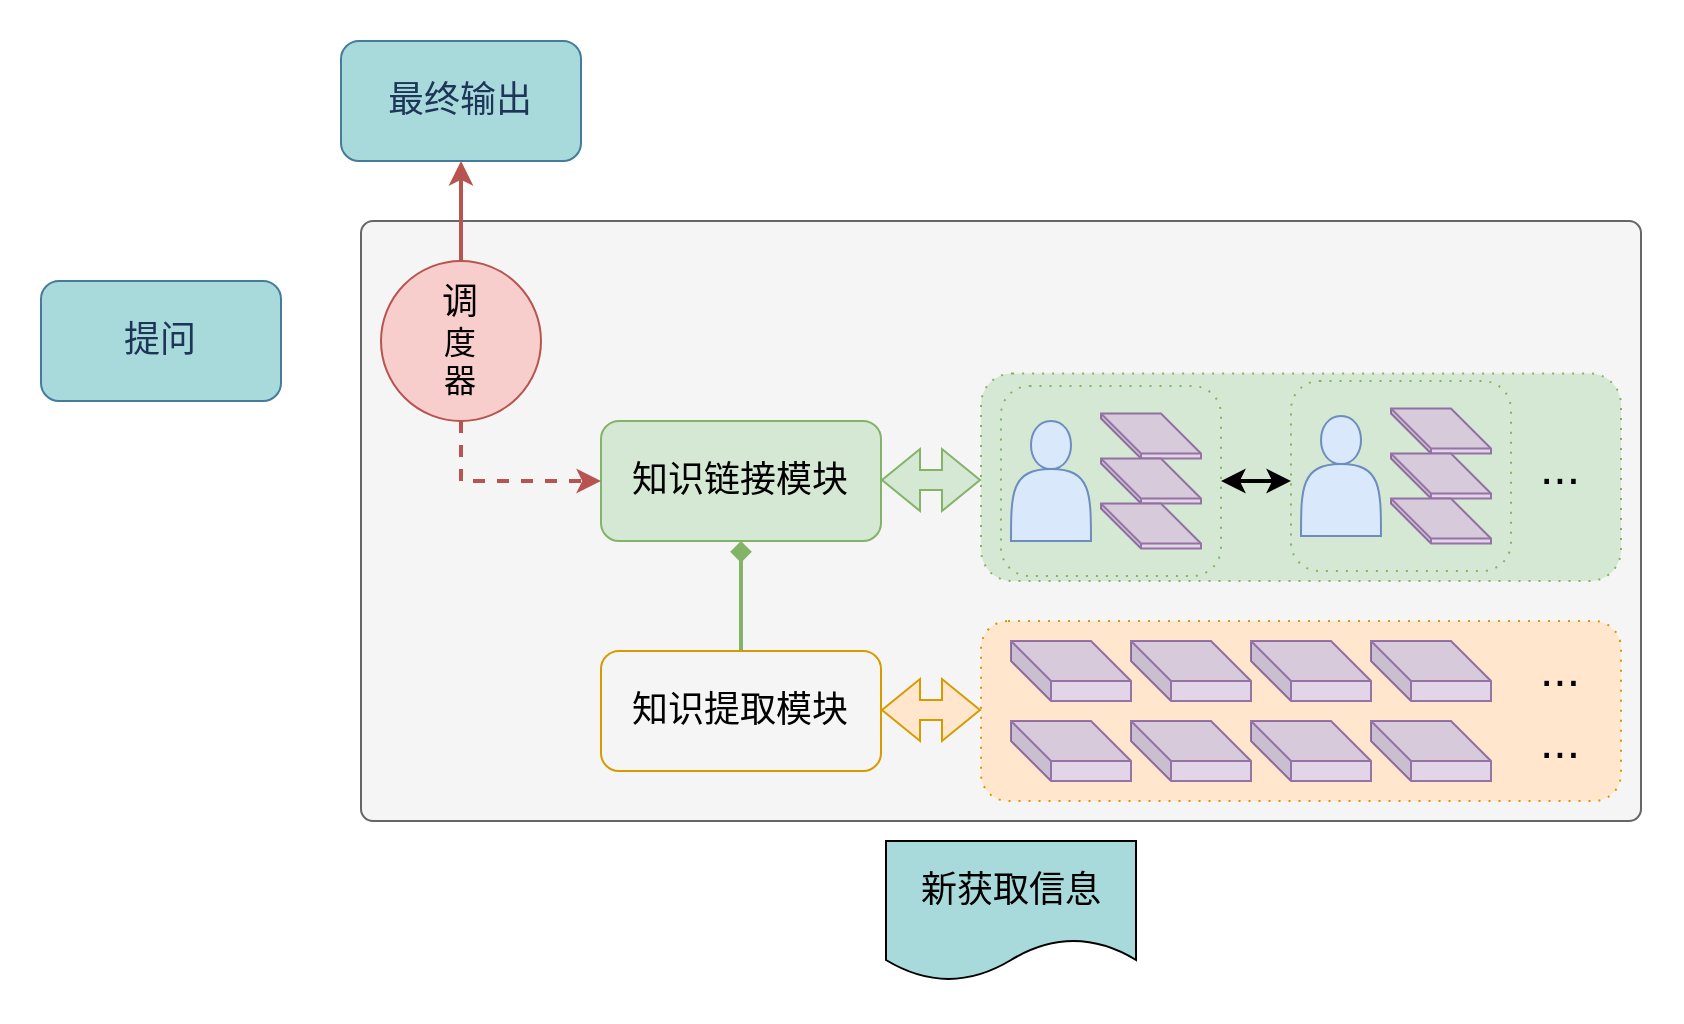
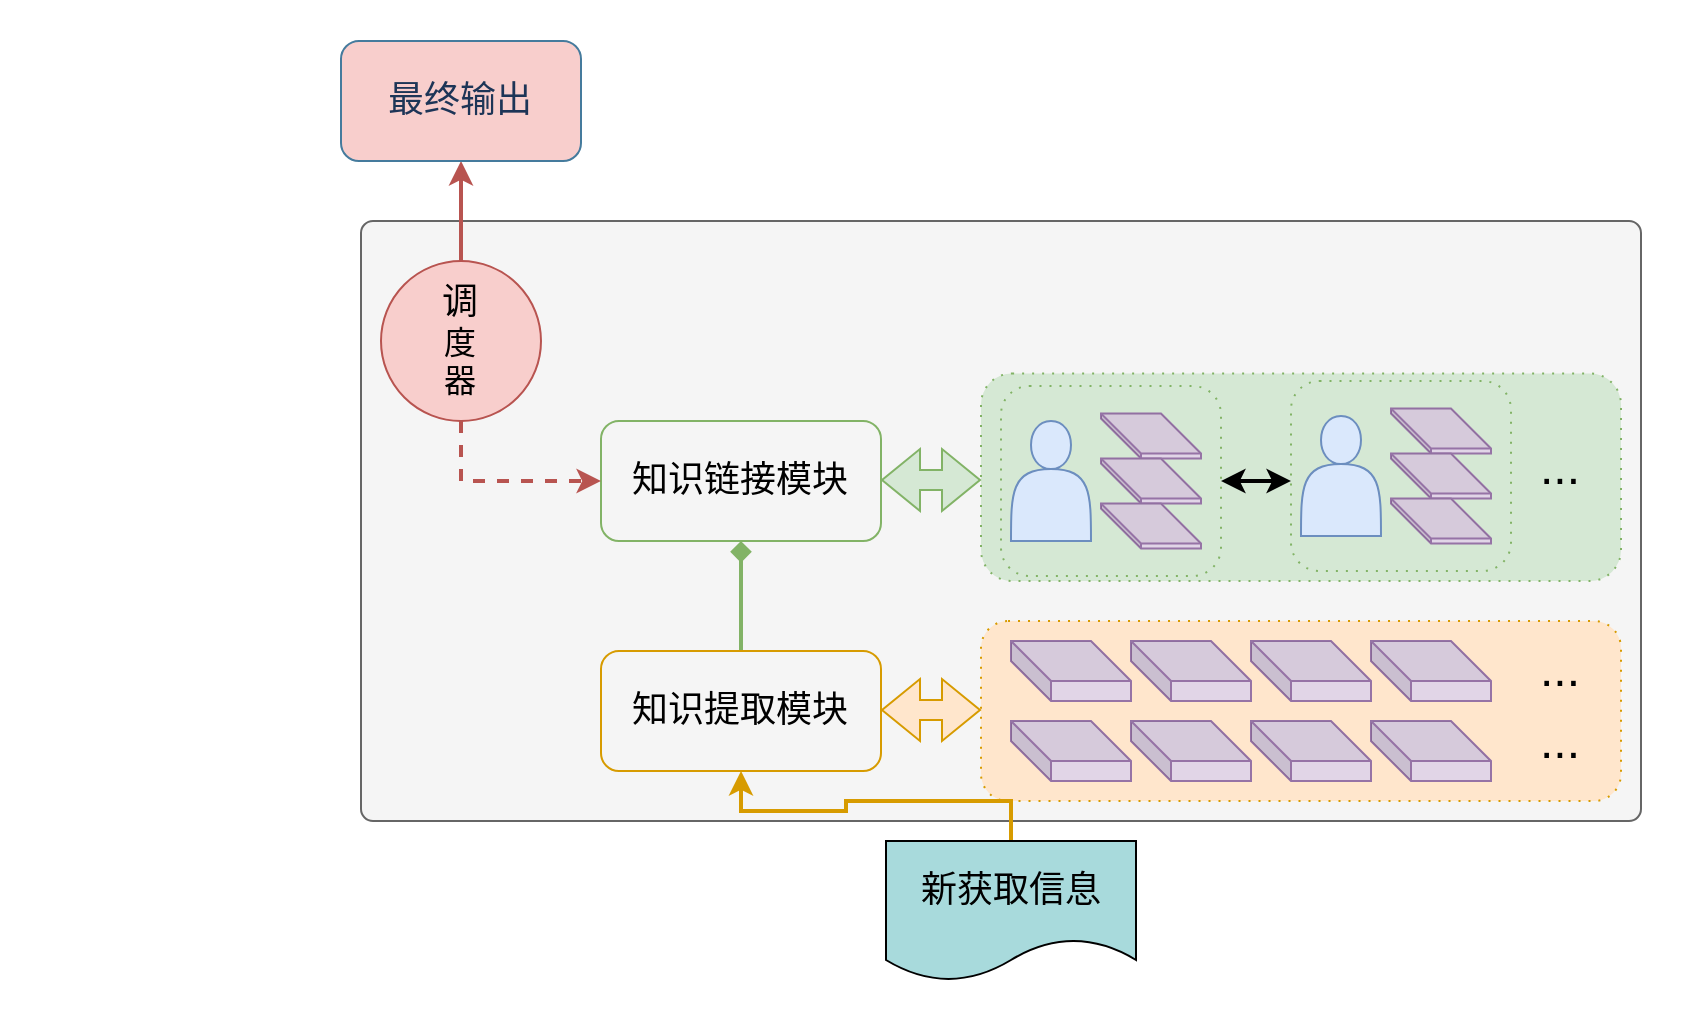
(461, 101) -> (461, 101)
(161, 341) -> none
(741, 481) -> (741, 481)
none -> (880, 801)
